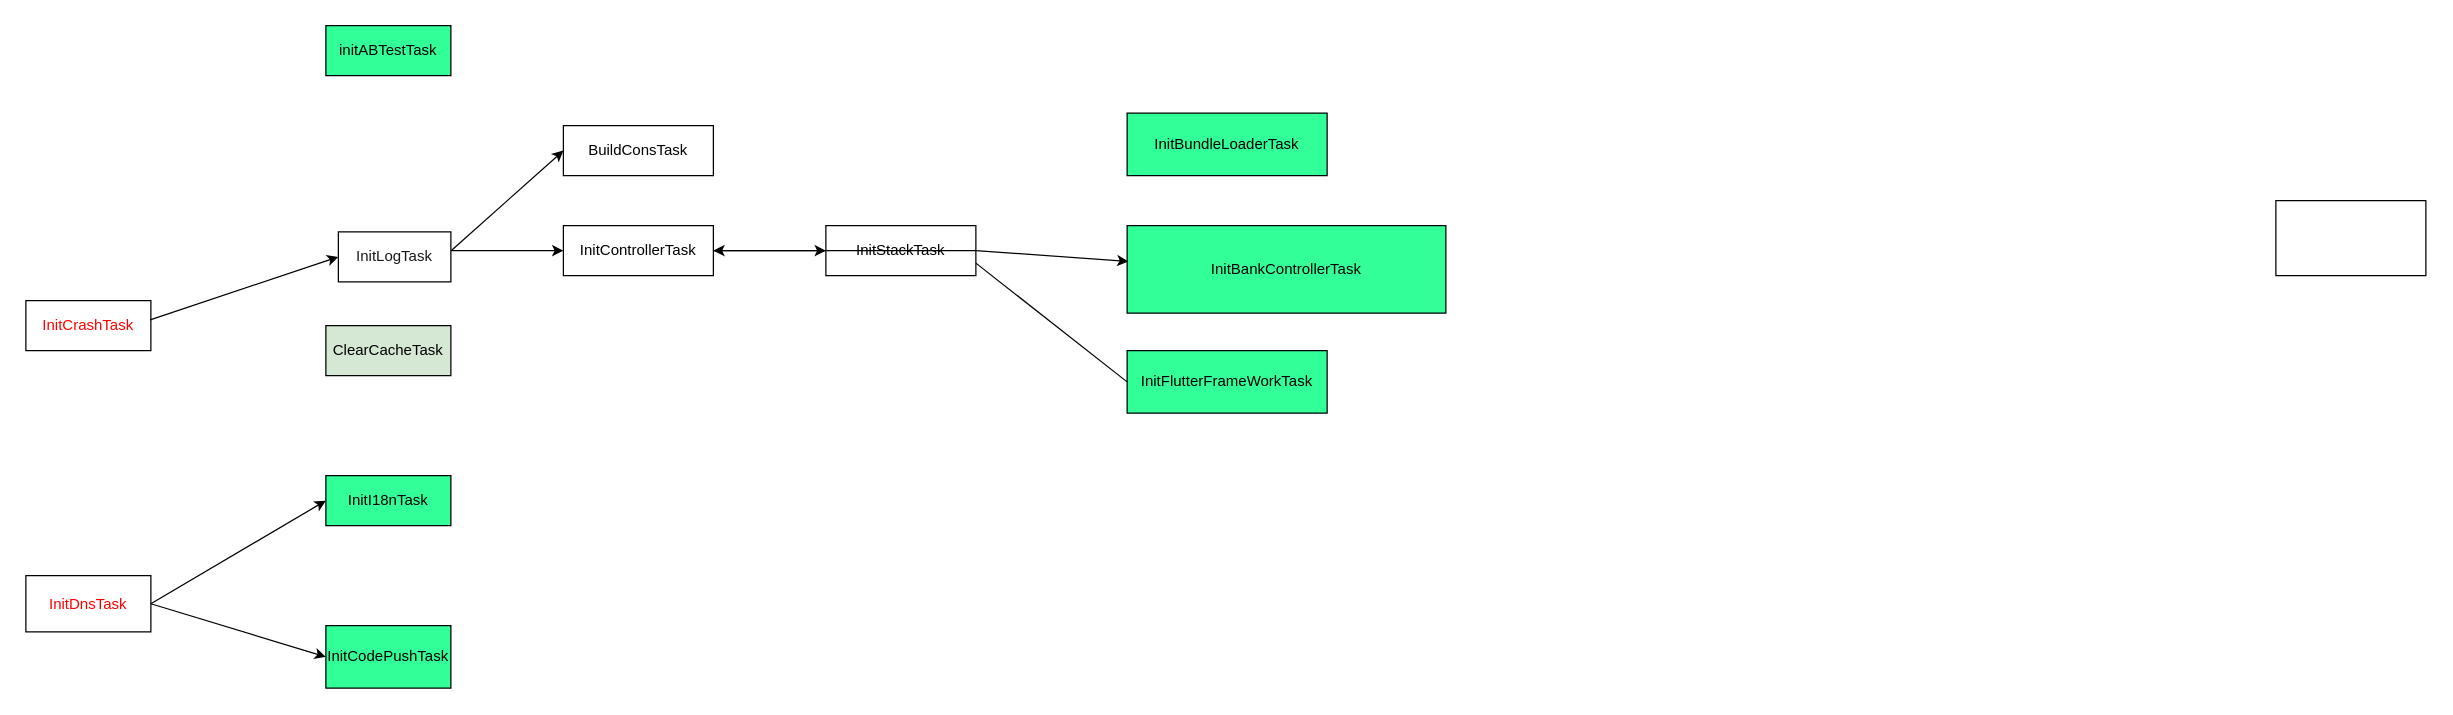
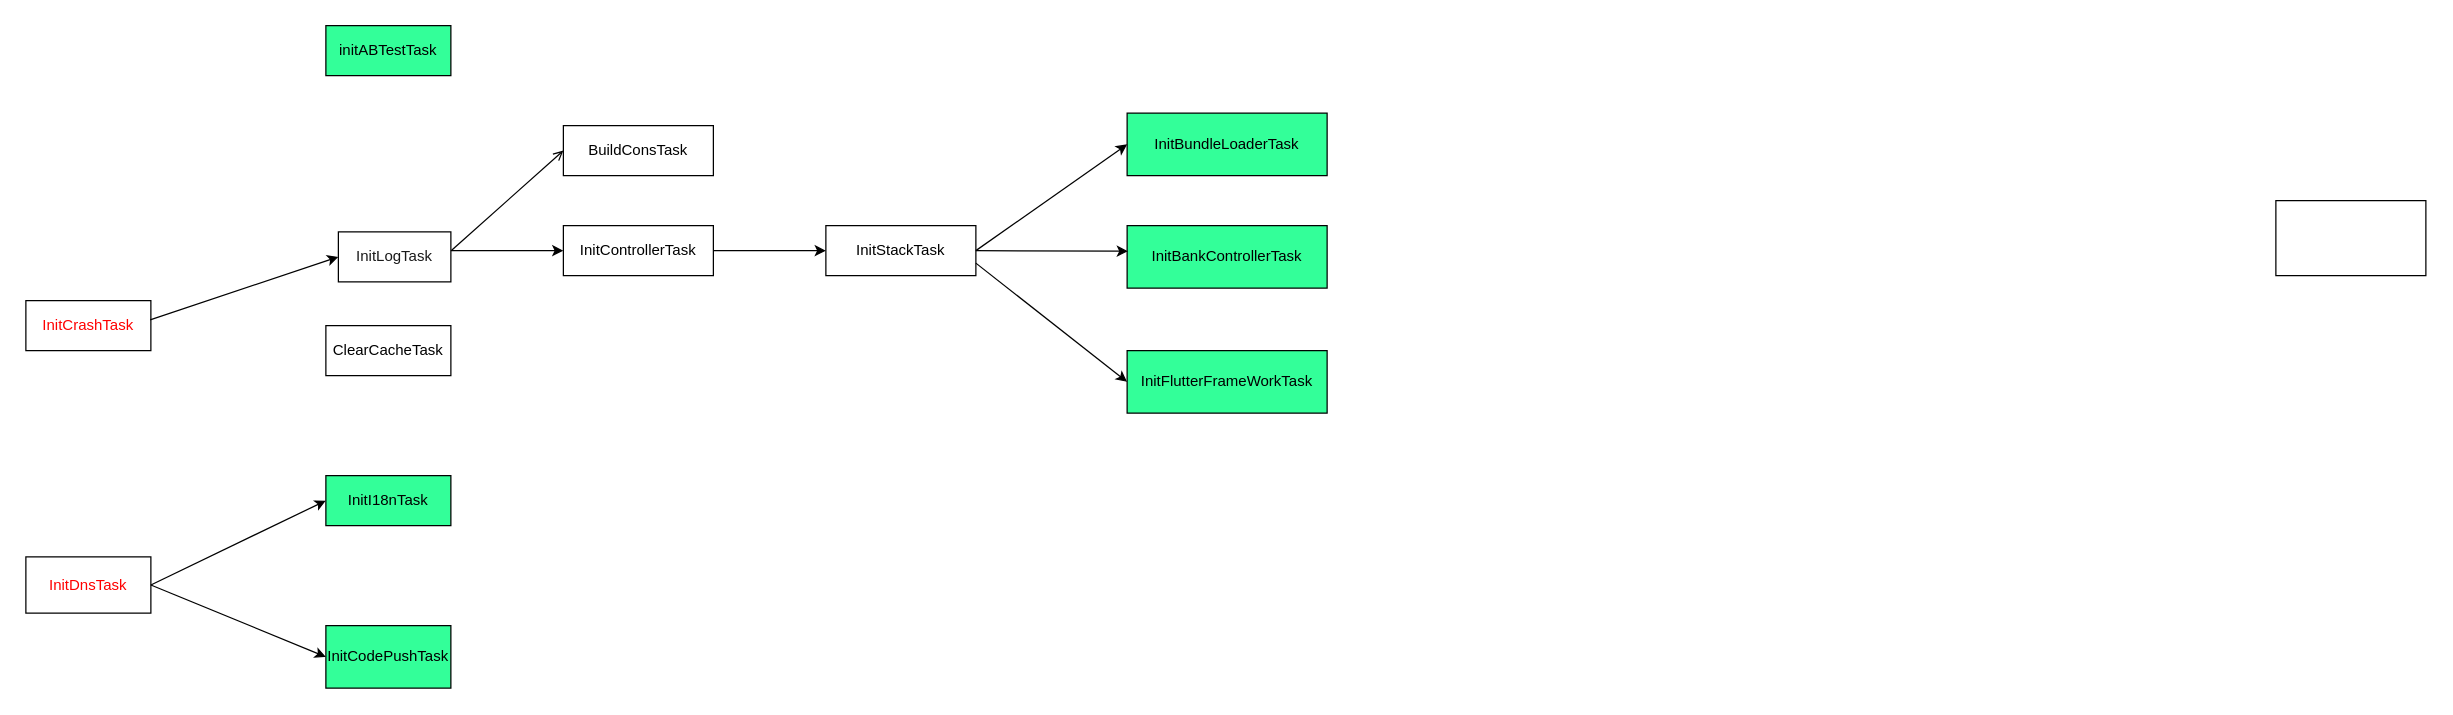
(556, 157) -> (557, 156)
(899, 251) -> (1049, 199)
(1286, 269) -> (1227, 257)
(388, 351) -> (388, 351)
(1122, 378) -> (1119, 376)
(88, 604) -> (88, 585)
